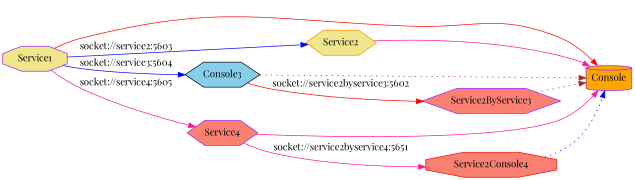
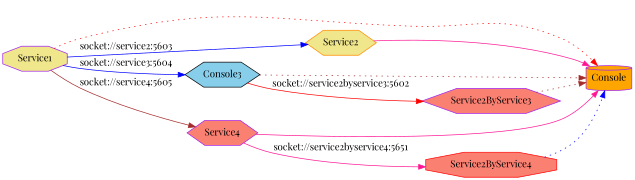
(326, 21) -> (326, 21)
(117, 103) -> (117, 103)
(491, 165) -> (491, 165)
